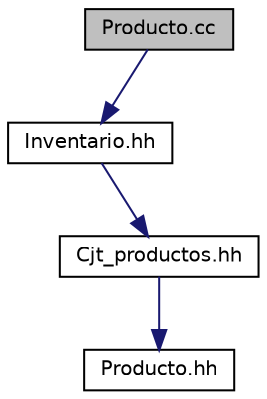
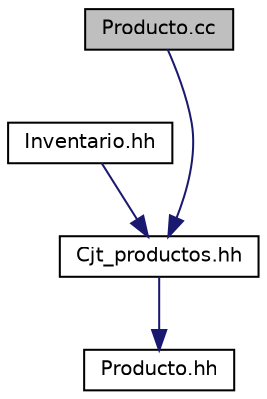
(130, 78) -> (193, 133)
